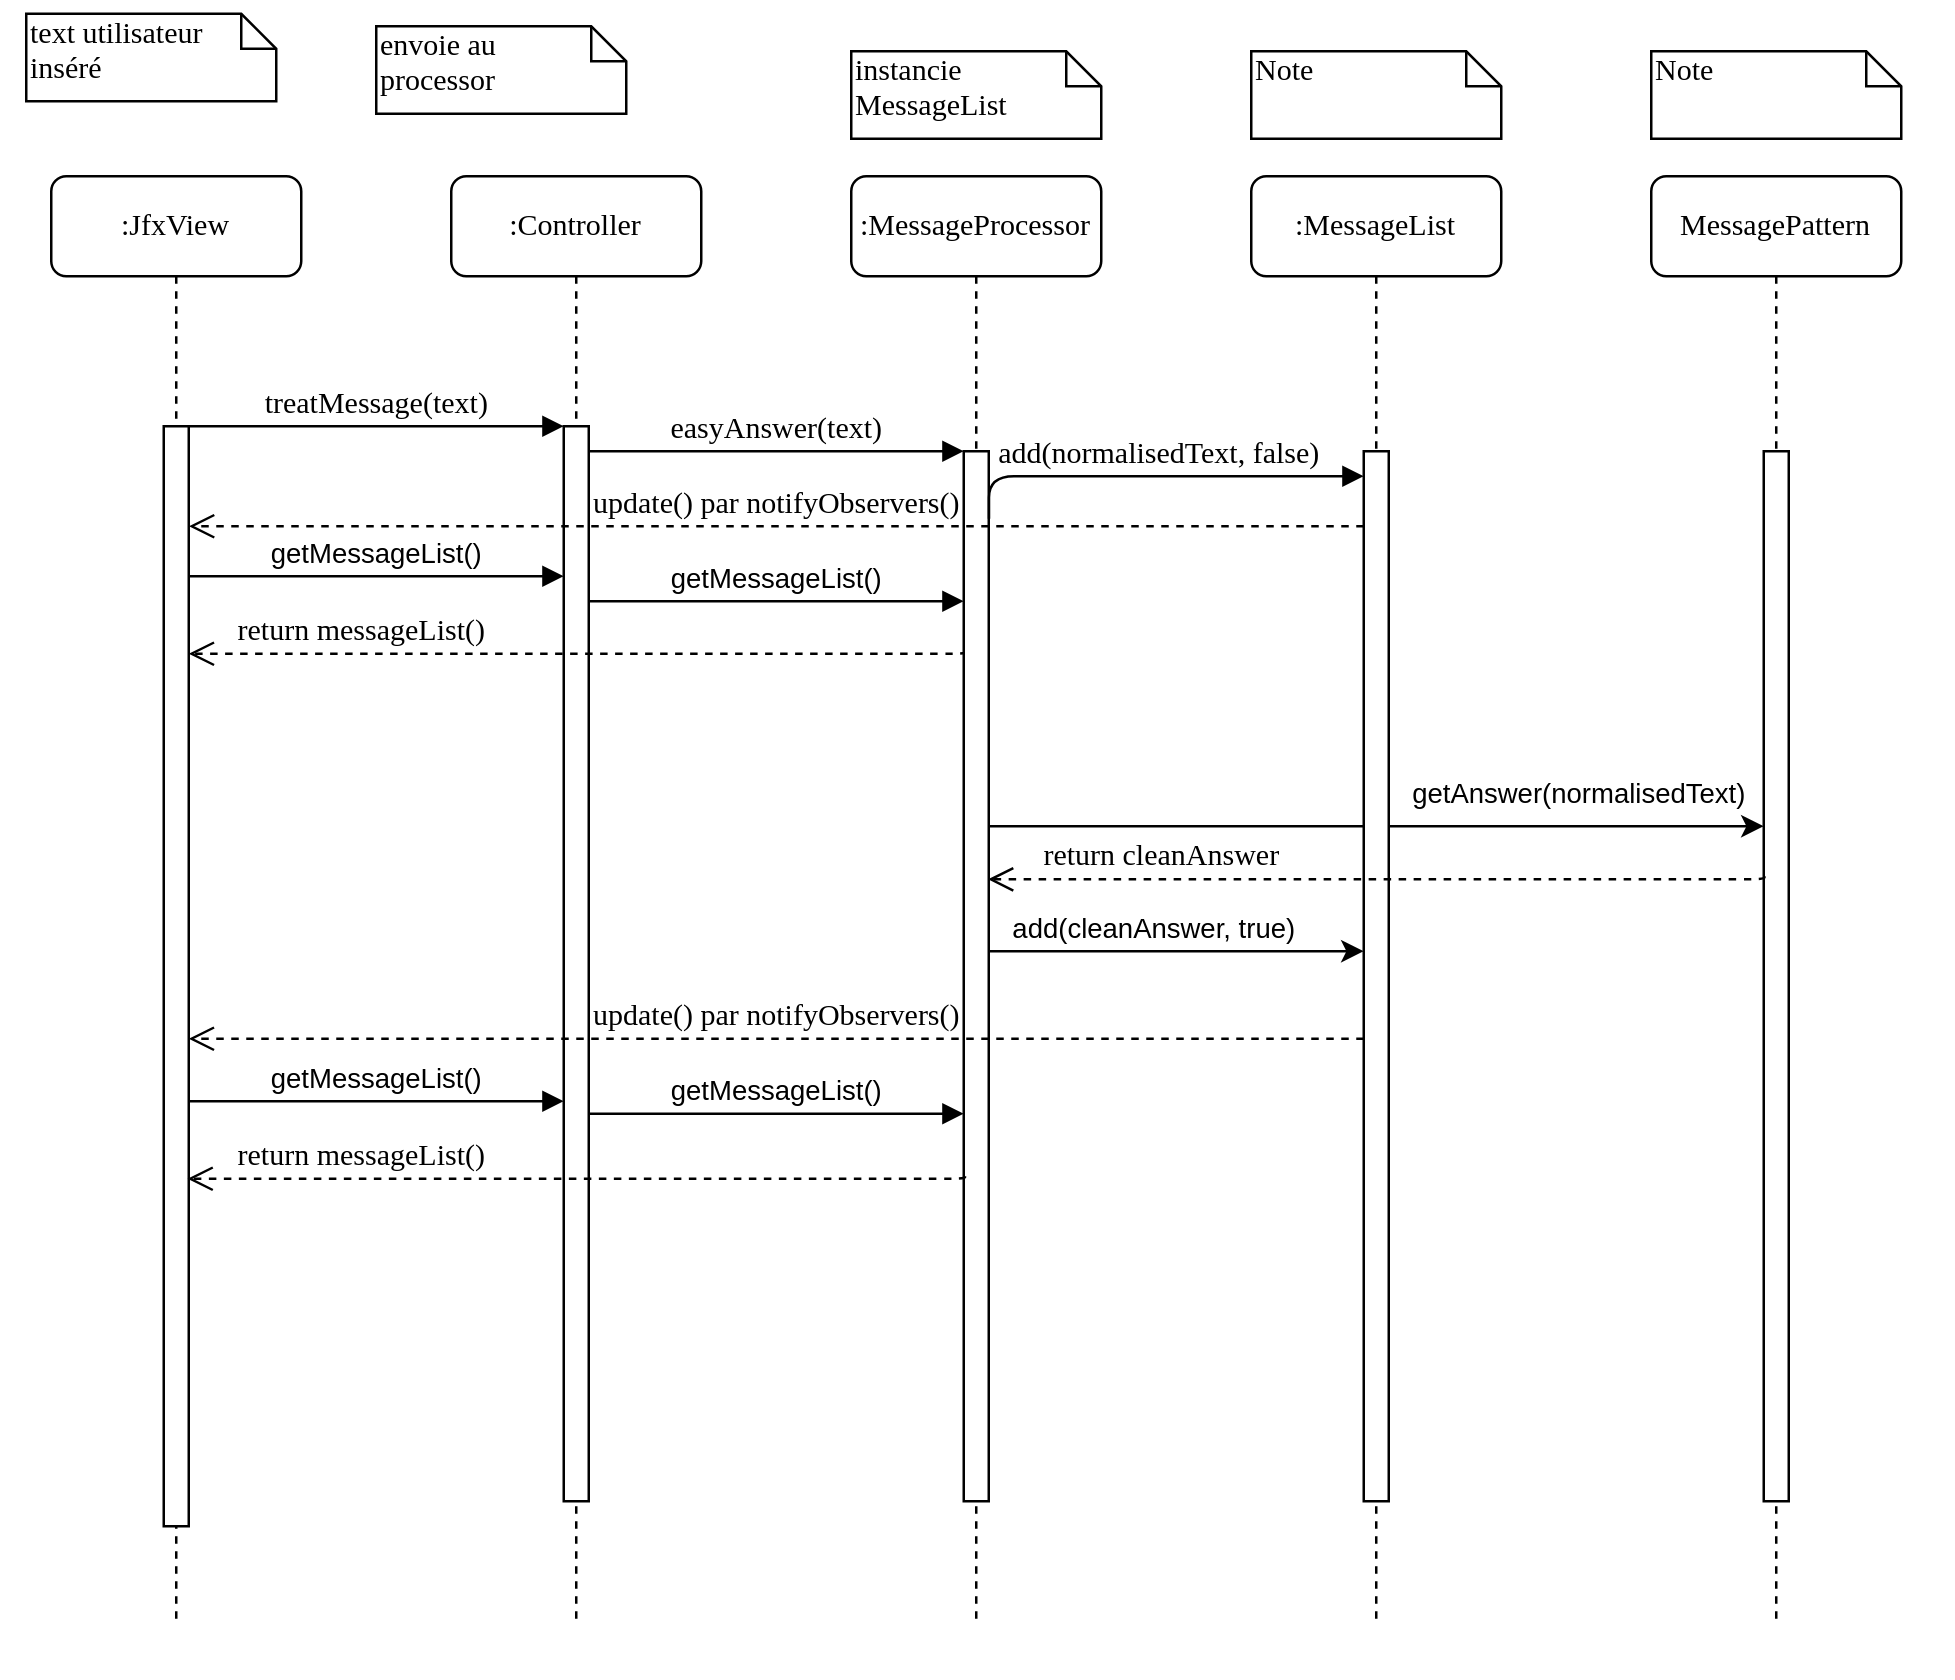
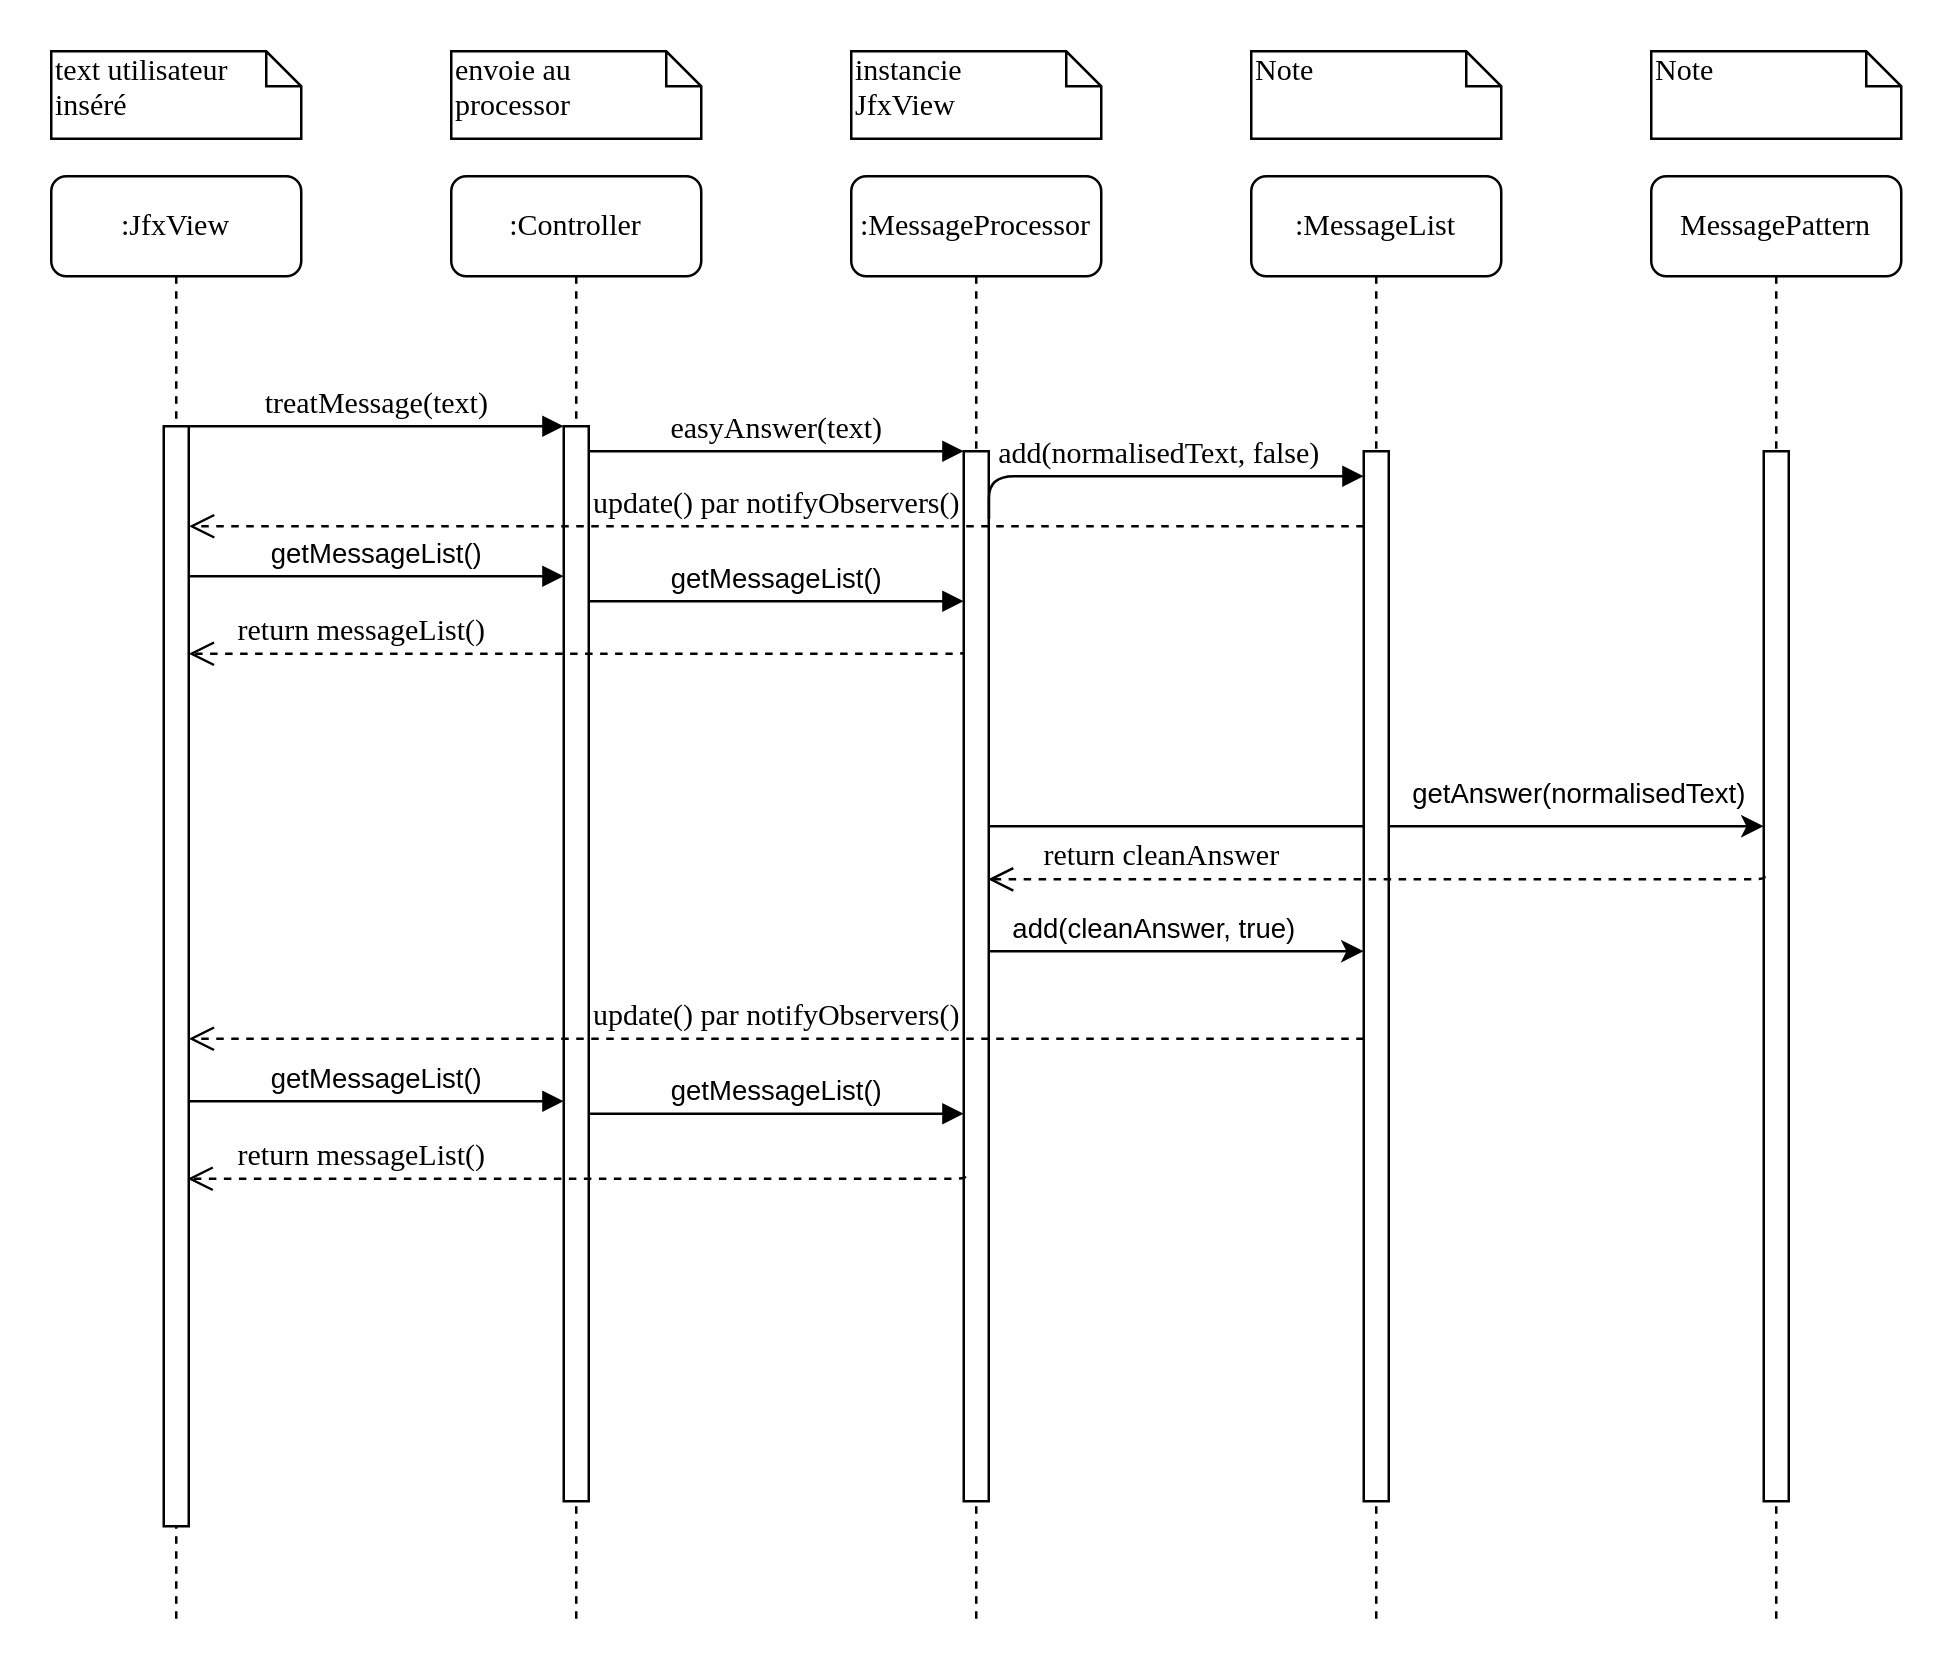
(151, 58) -> (176, 95)
(501, 70) -> (576, 95)
(945, 90) -> (924, 90)
